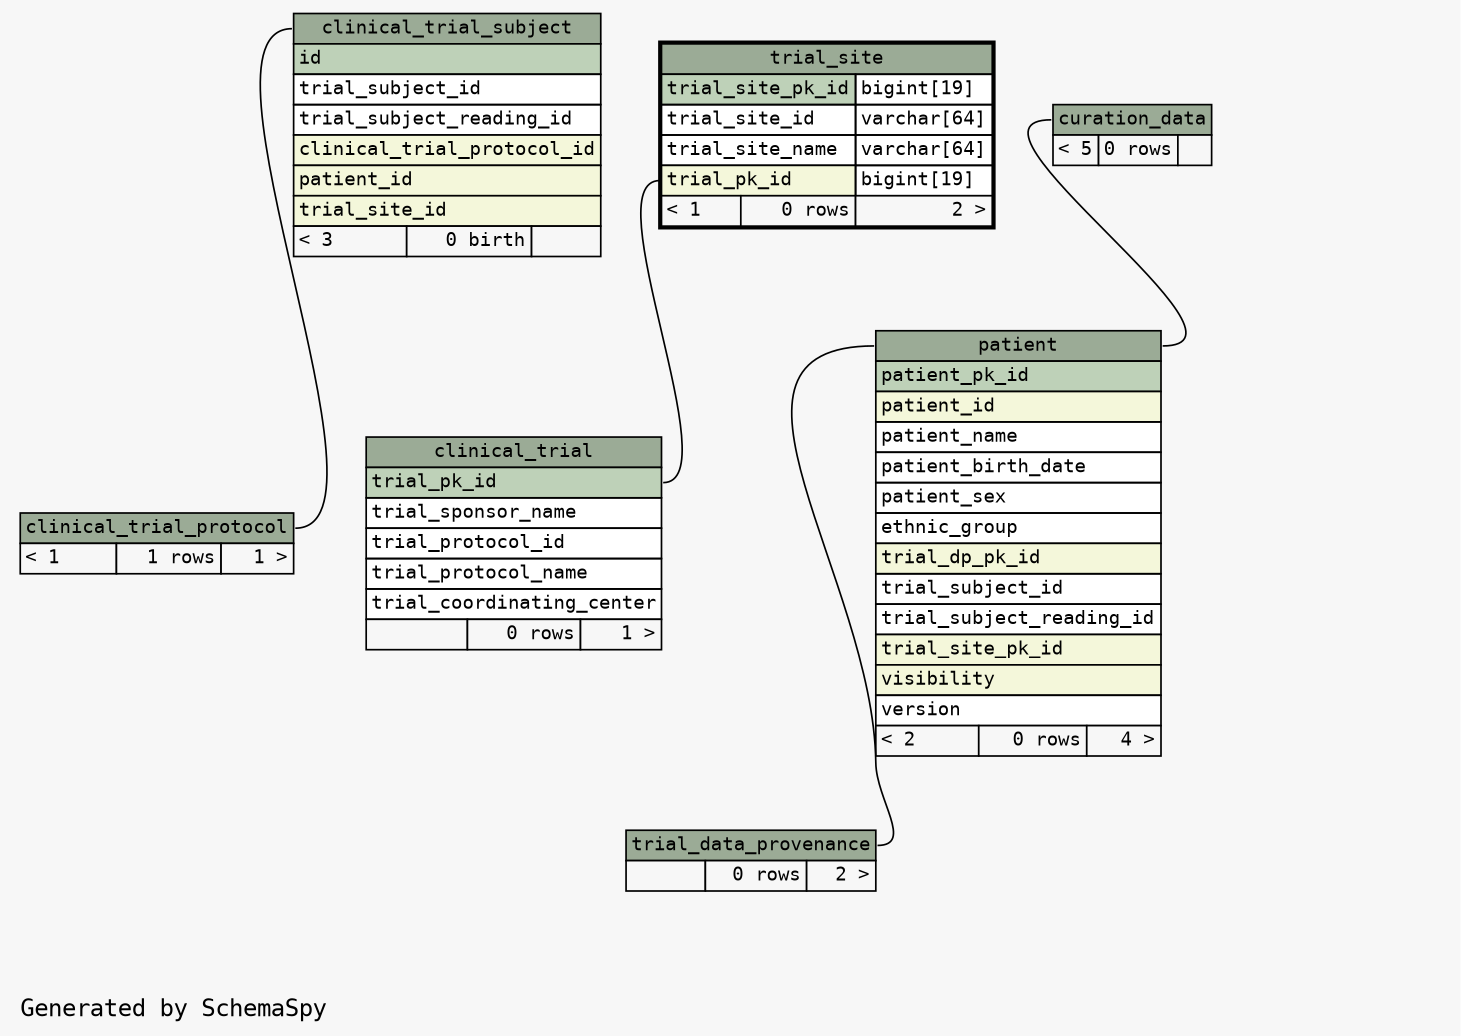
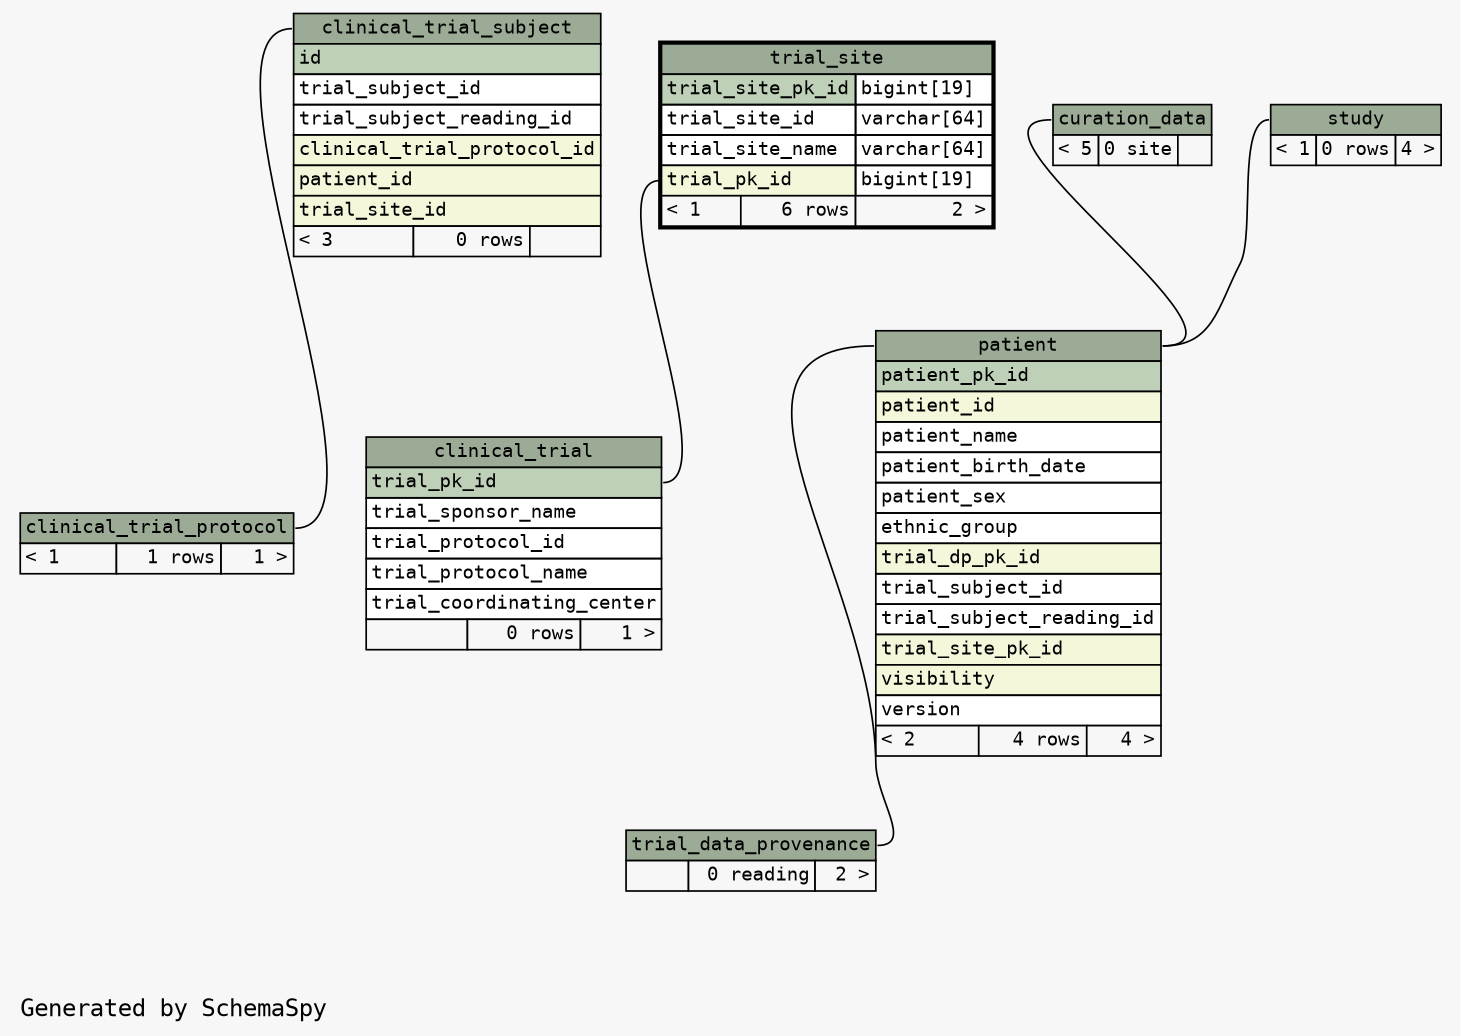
none -> (1355, 135)
(1138, 149) -> (1138, 149)
(816, 210) -> (816, 210)
(486, 240) -> (490, 240)
(1047, 740) -> (1047, 740)
(767, 875) -> (759, 875)
